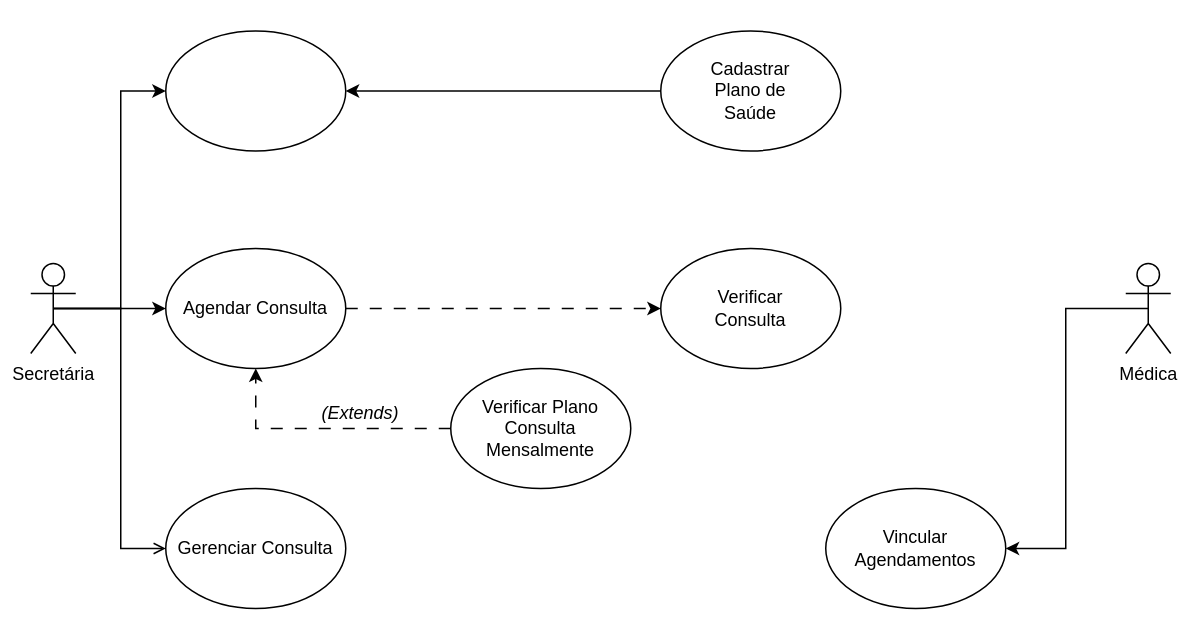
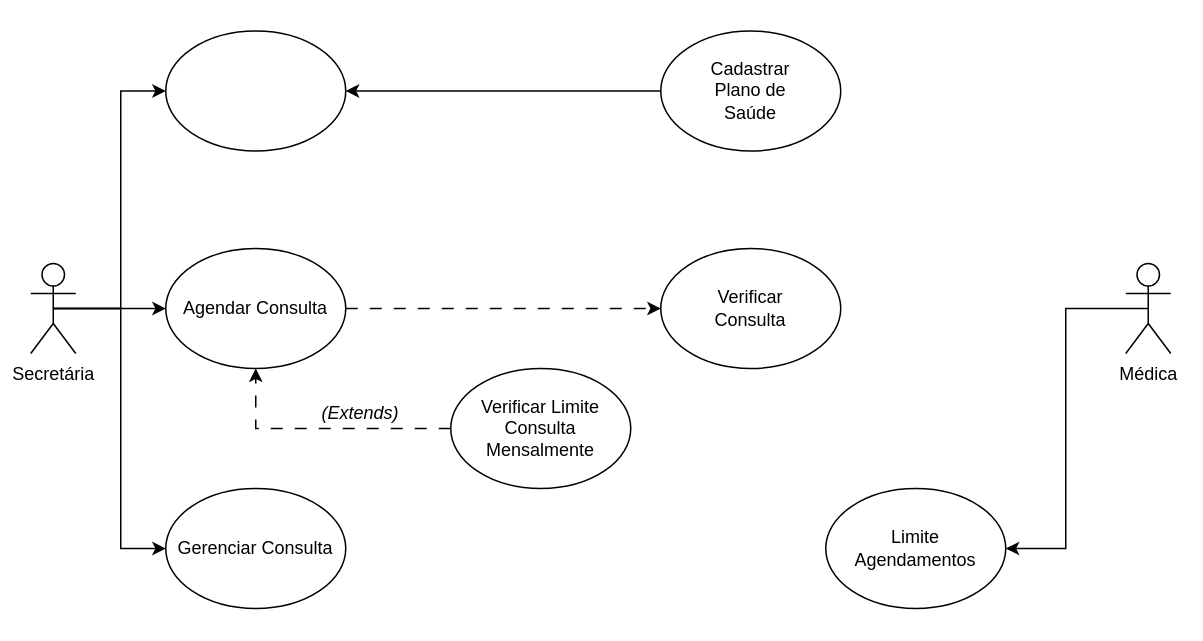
(541, 428) -> (541, 428)
(156, 548) -> (154, 548)
(916, 548) -> (916, 548)
